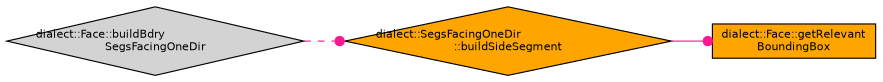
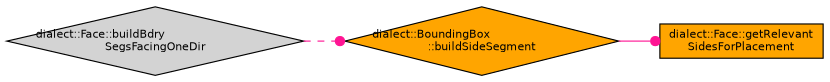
(508, 41) -> (482, 41)
(794, 41) -> (742, 41)
